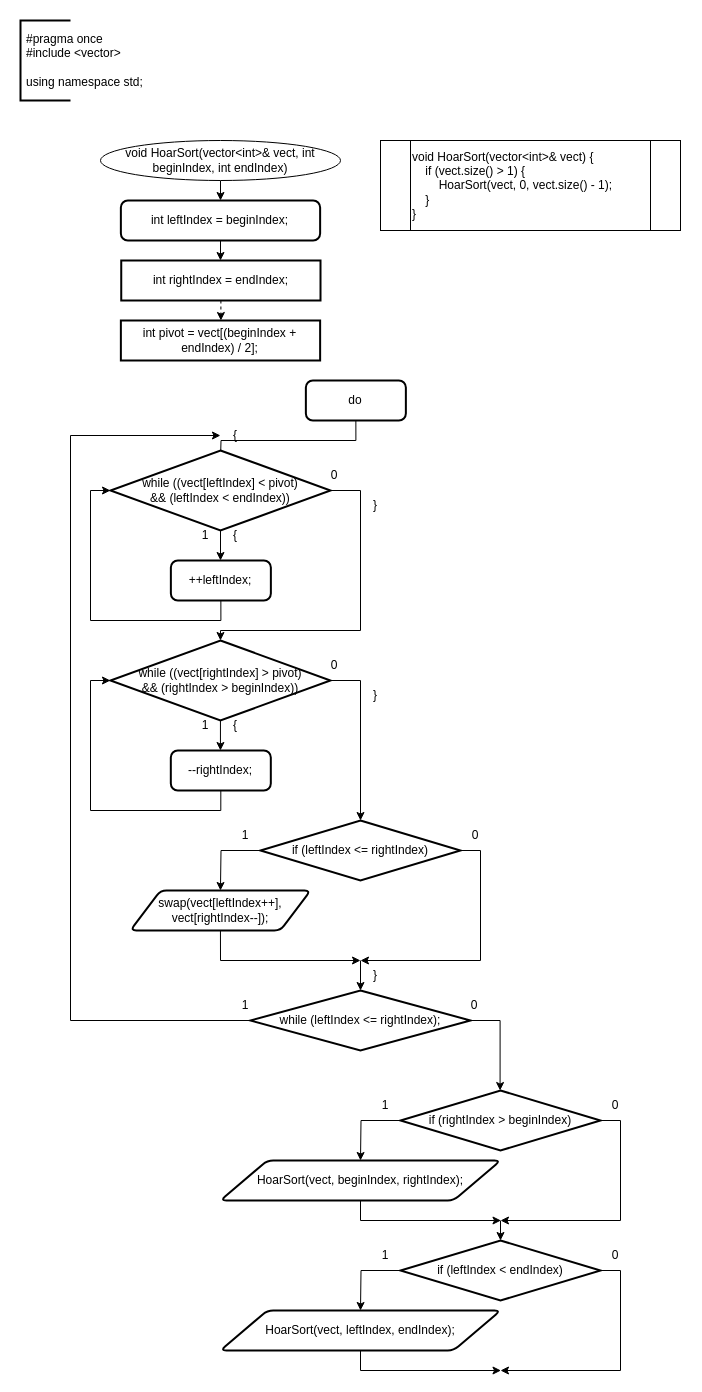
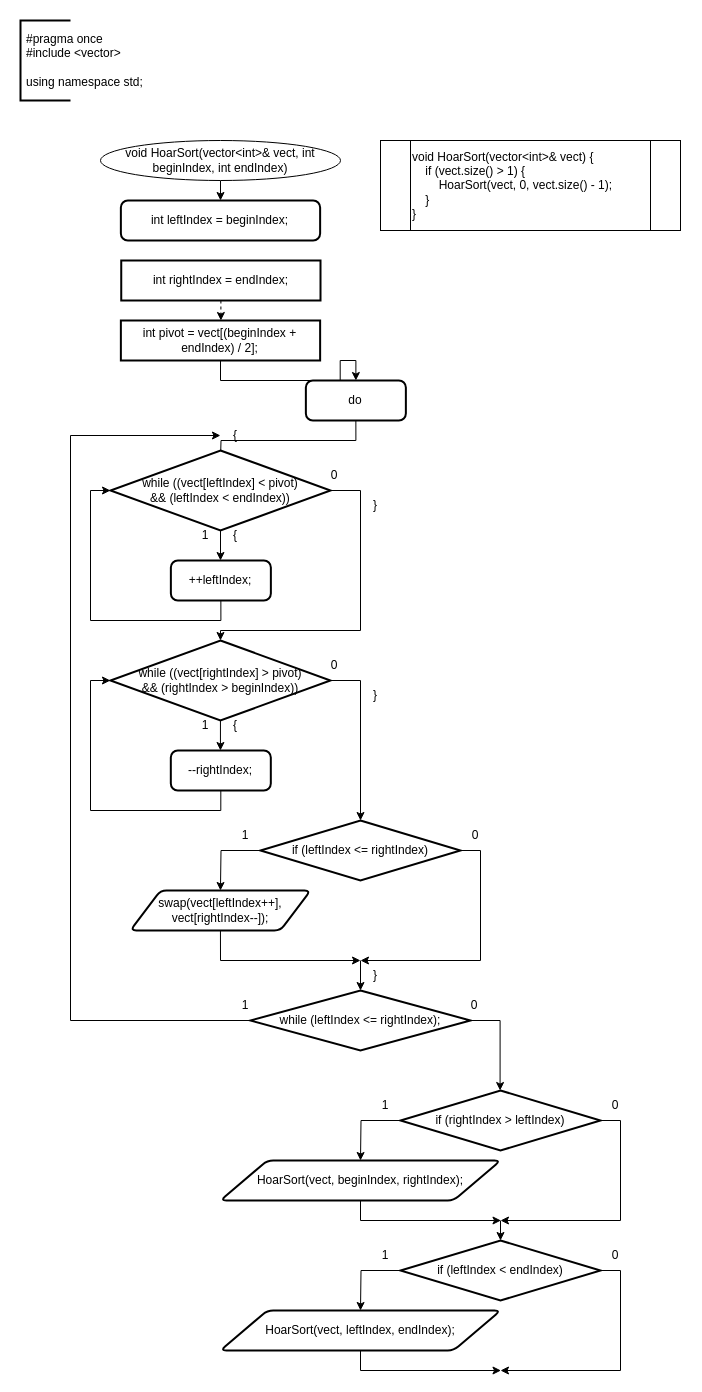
(221, 247) -> none
none -> (255, 381)
(501, 1121) -> (501, 1121)
